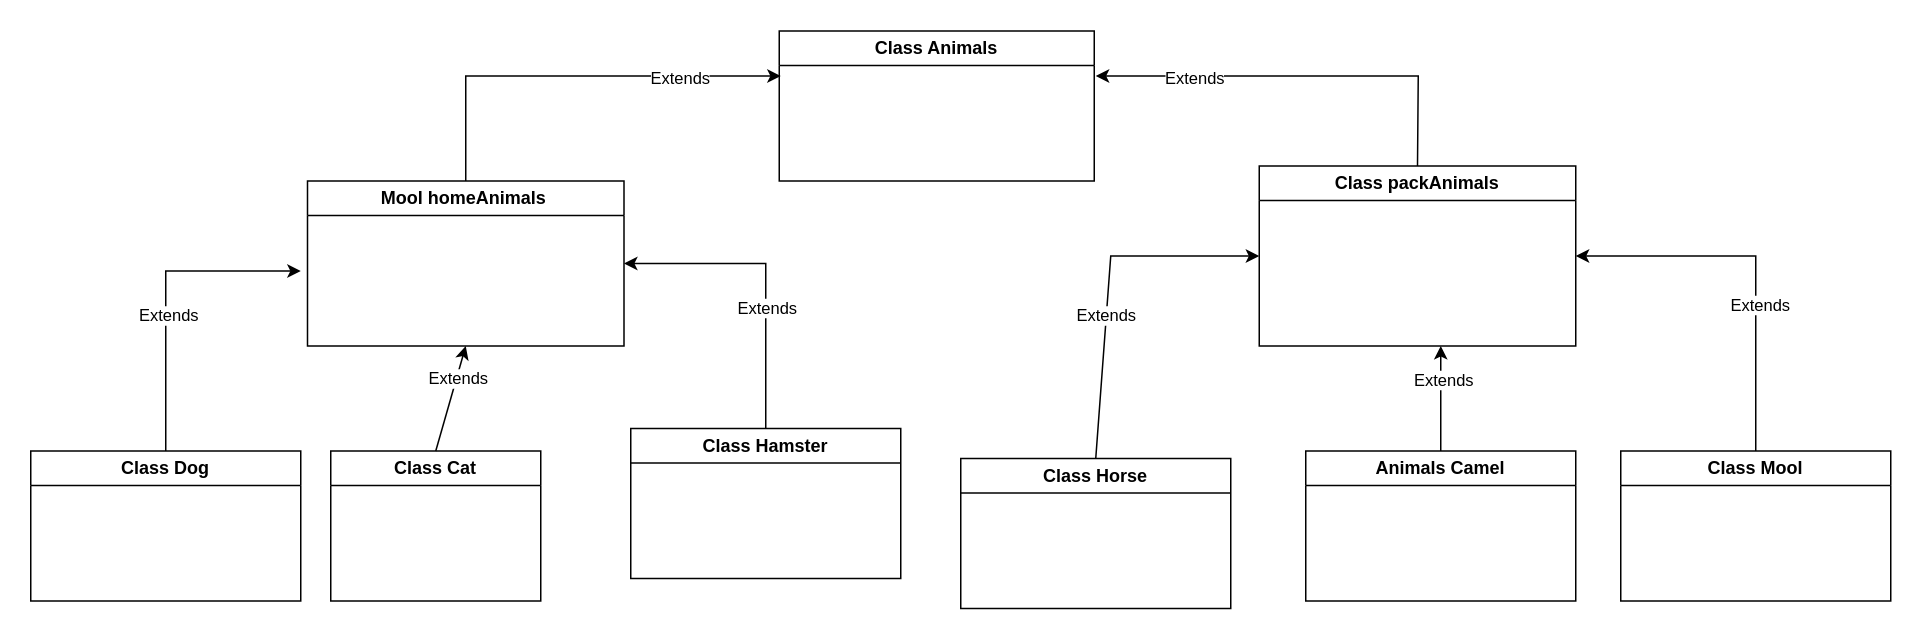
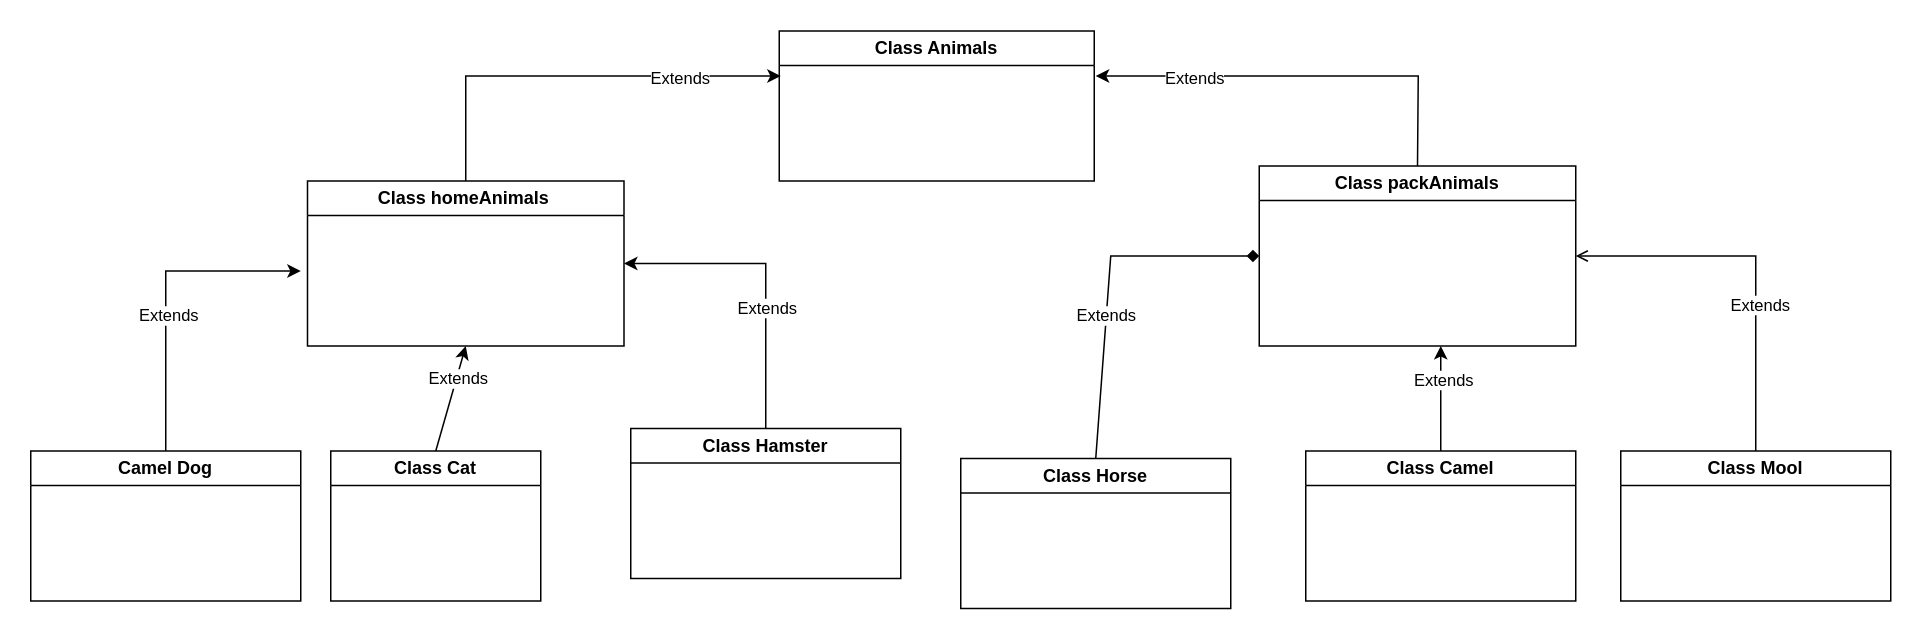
(467, 199) -> (467, 199)
(1248, 256) -> (1247, 256)
(1587, 256) -> (1584, 256)
(166, 469) -> (166, 469)
(1441, 469) -> (1441, 469)
